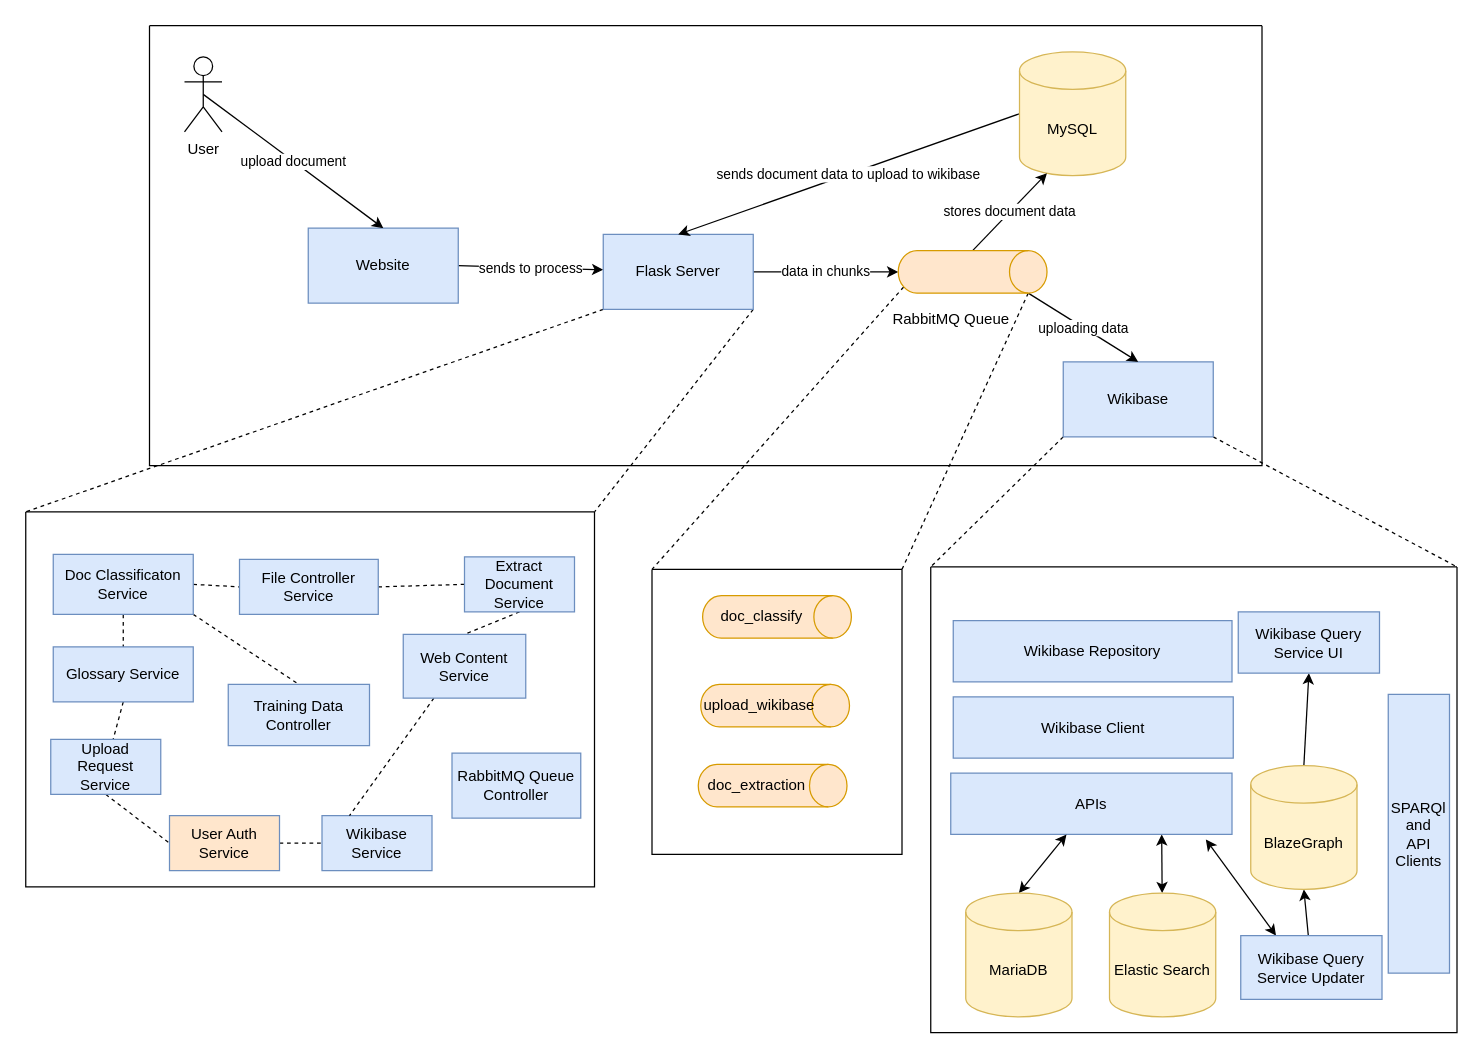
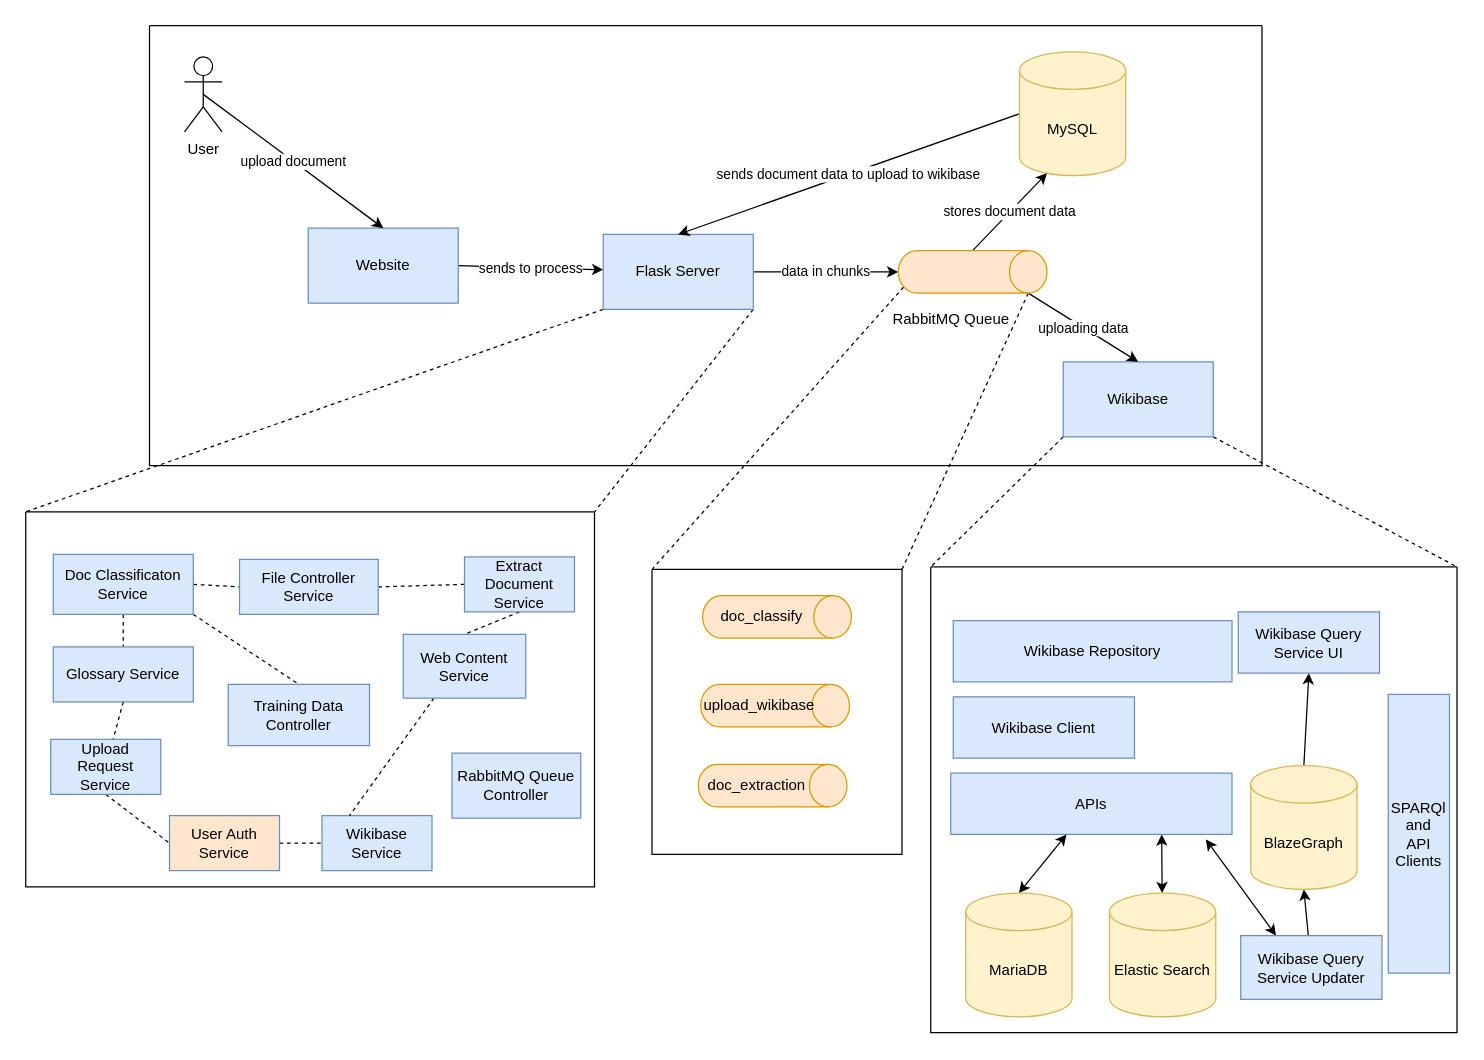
(1093, 728) -> (1044, 728)
